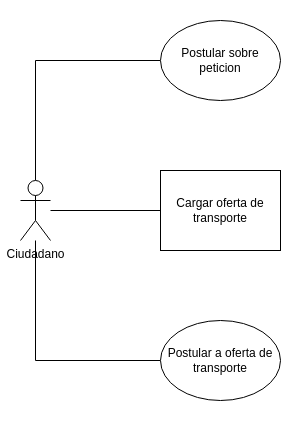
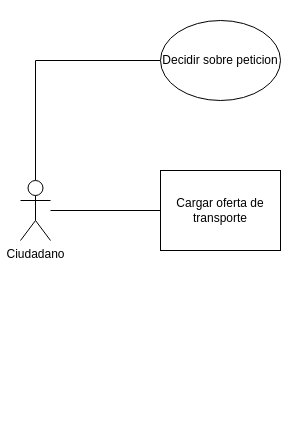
(221, 61) -> (221, 61)
(38, 361) -> none
(221, 361) -> none
